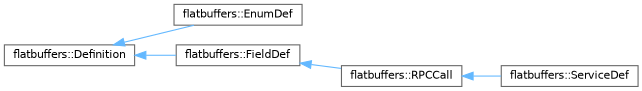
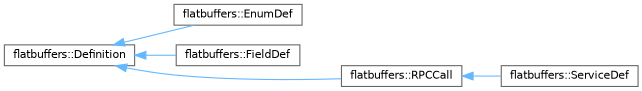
(326, 66) -> (234, 79)
